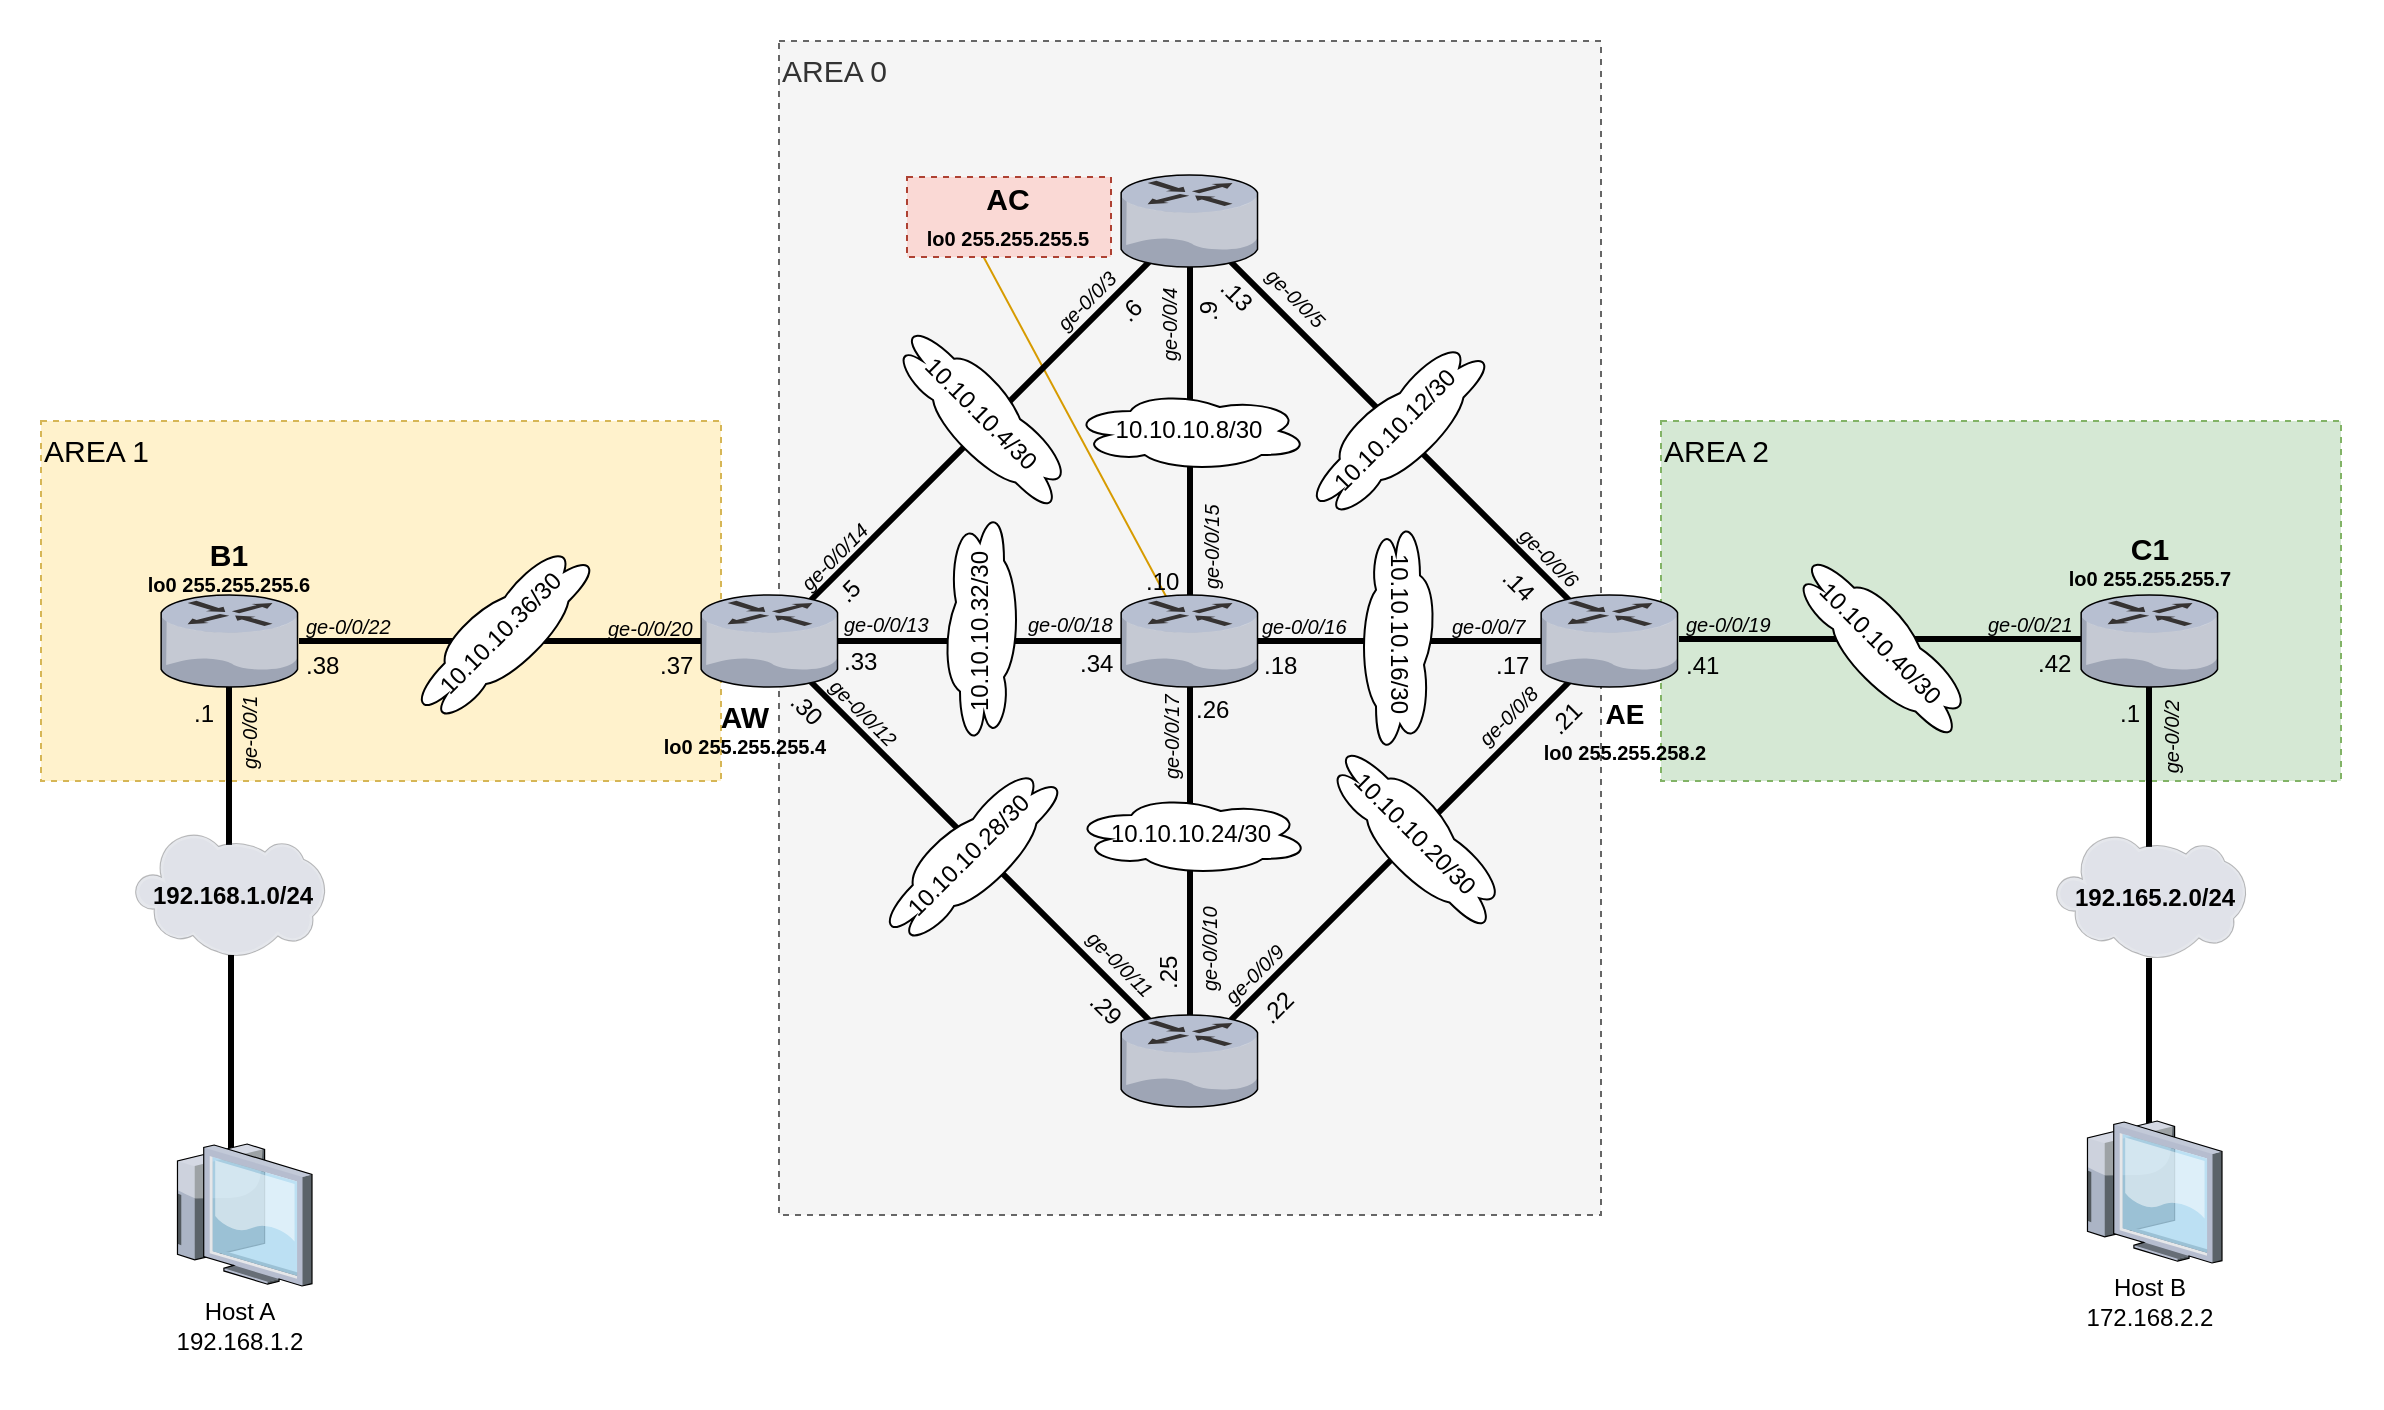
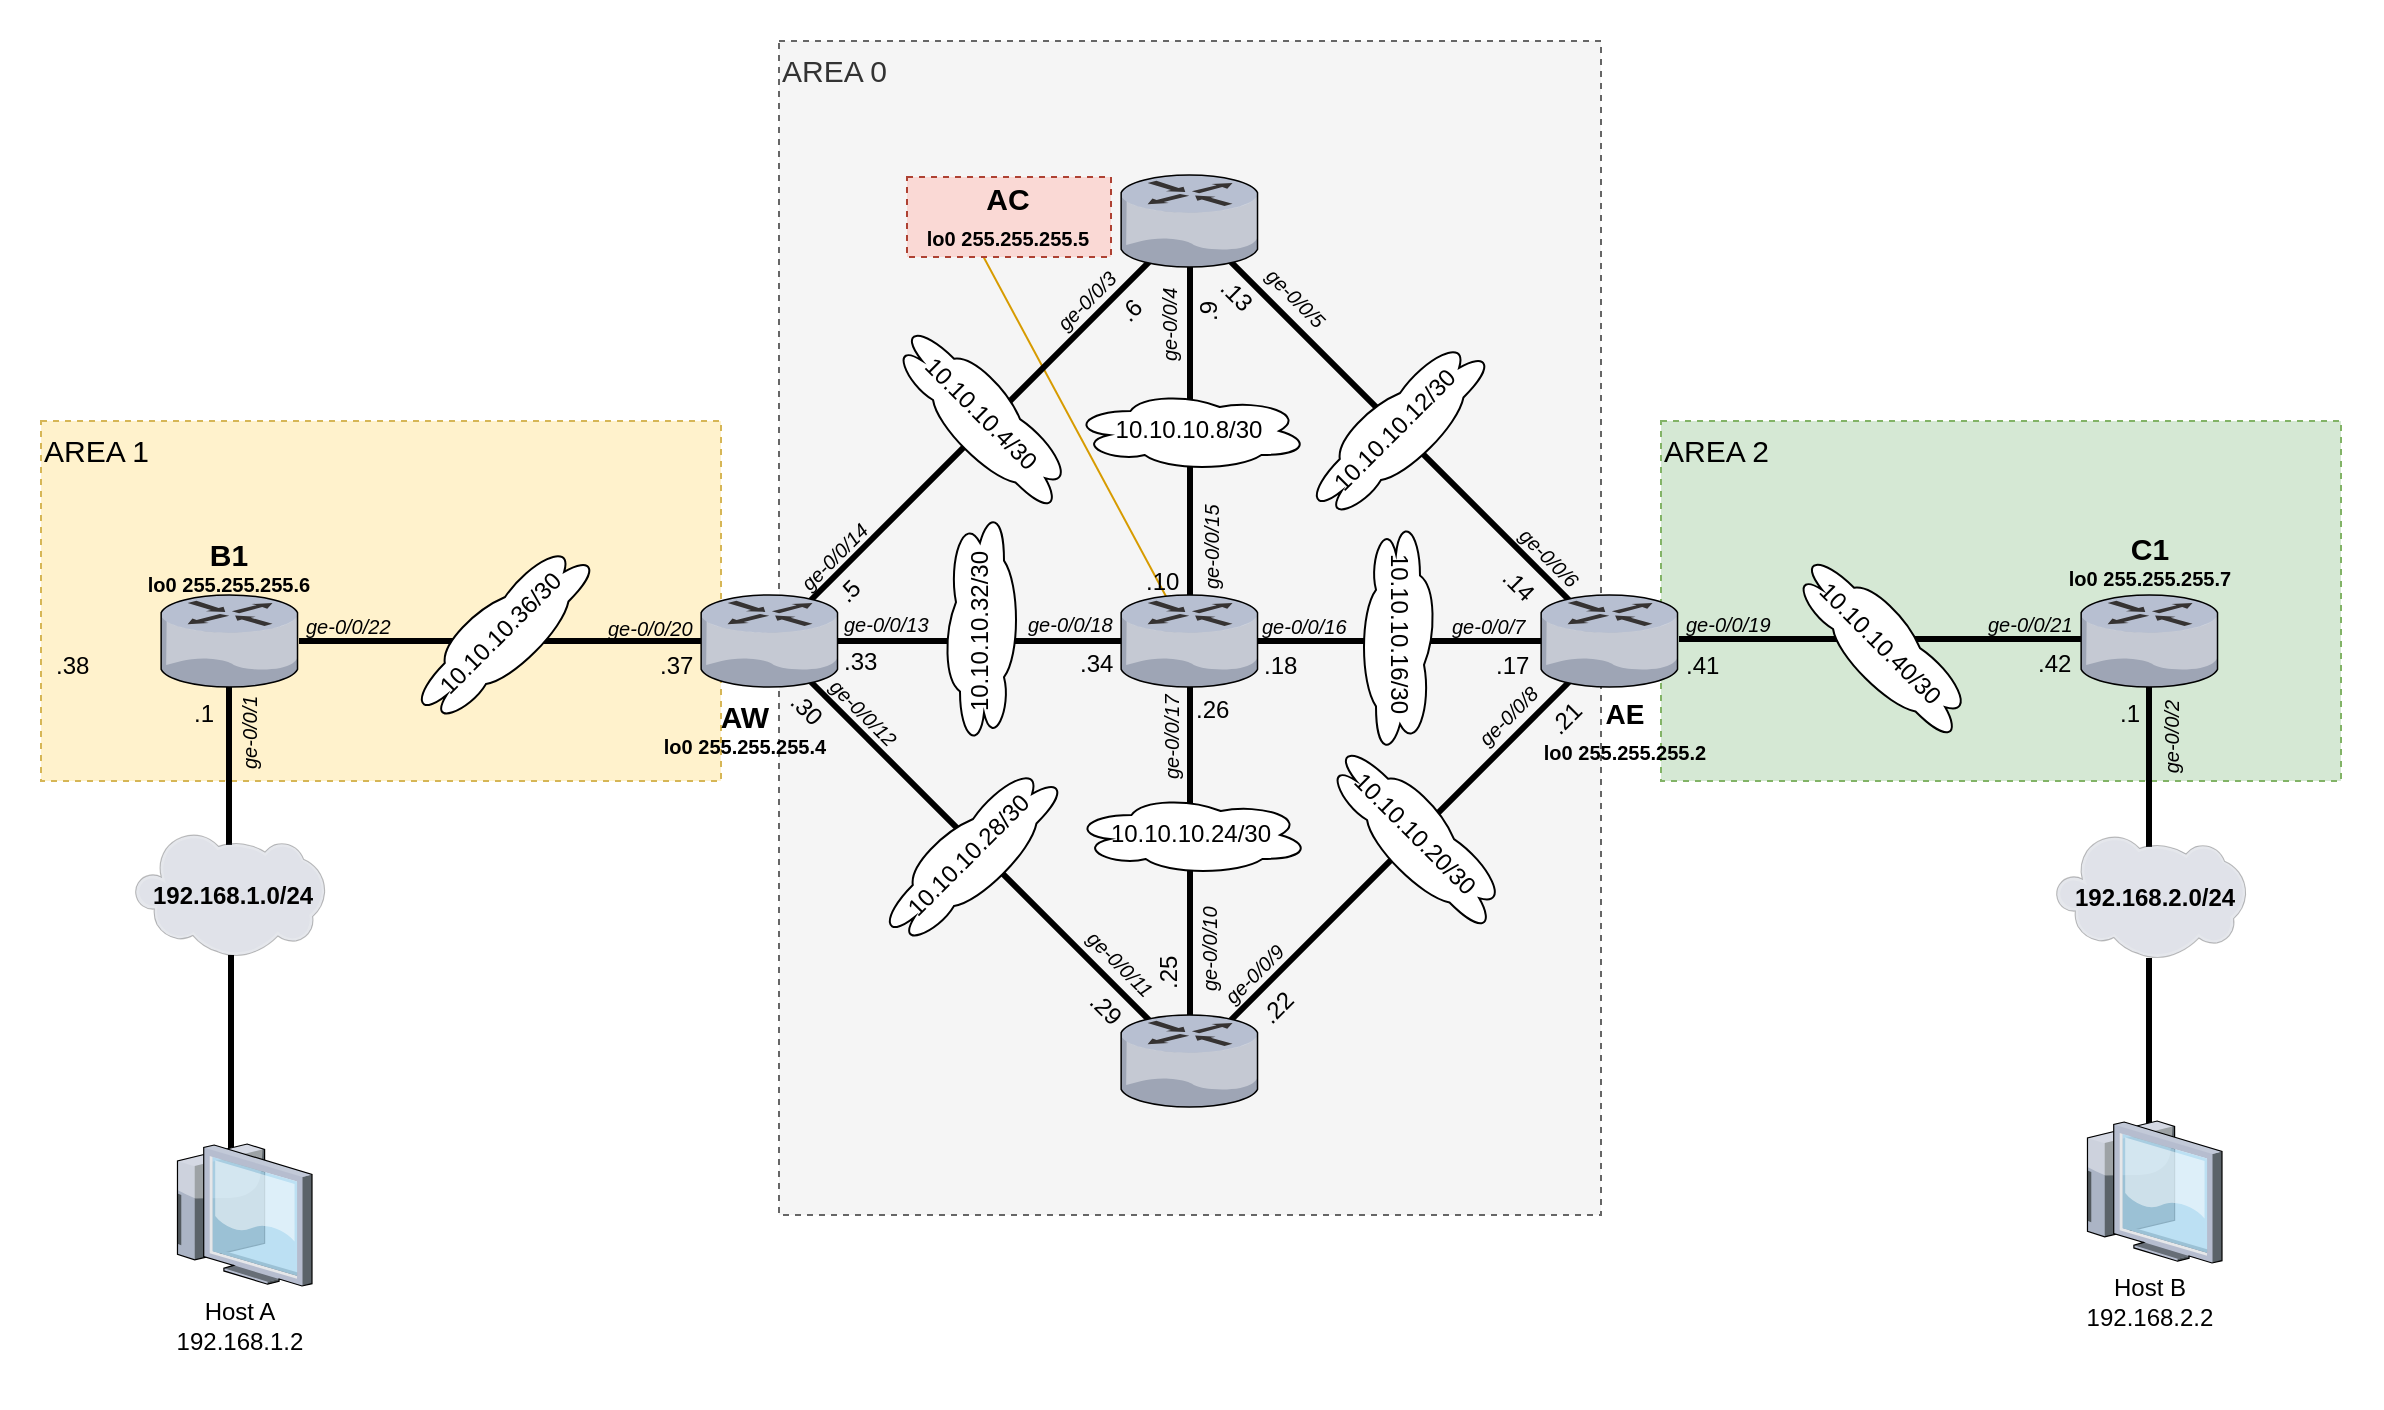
(342, 666) -> (92, 666)
(1626, 731) -> (1626, 731)
(2156, 871) -> (2156, 871)
(2151, 1303) -> (2151, 1303)
